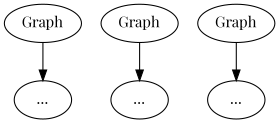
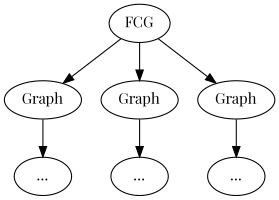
none -> (140, 23)
